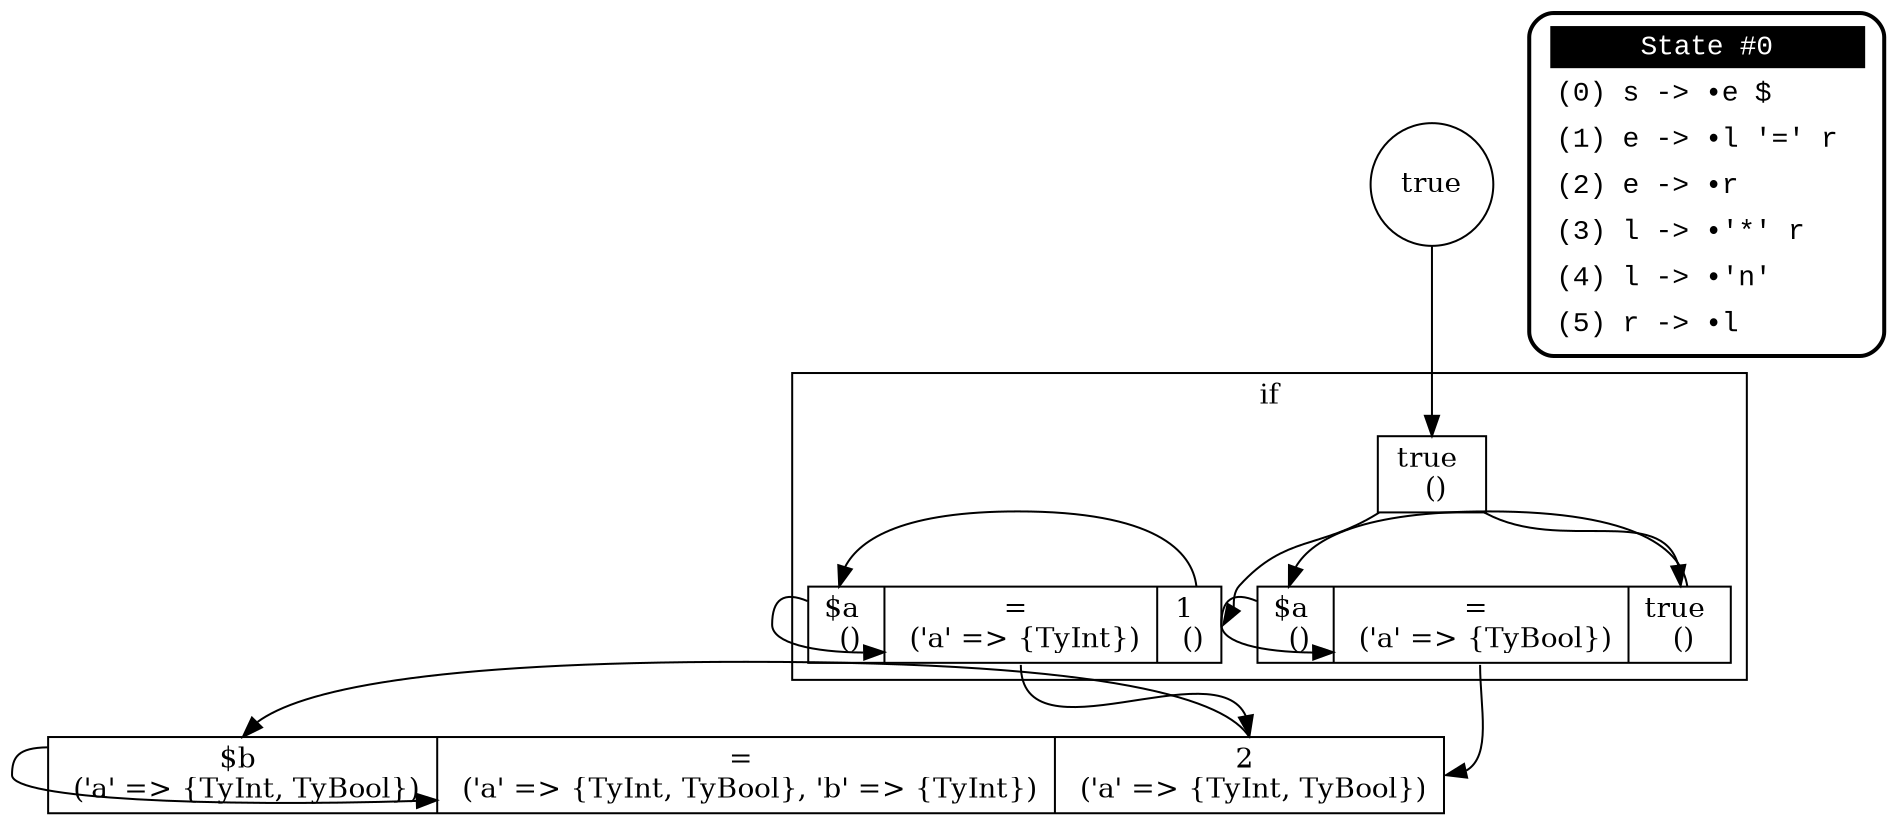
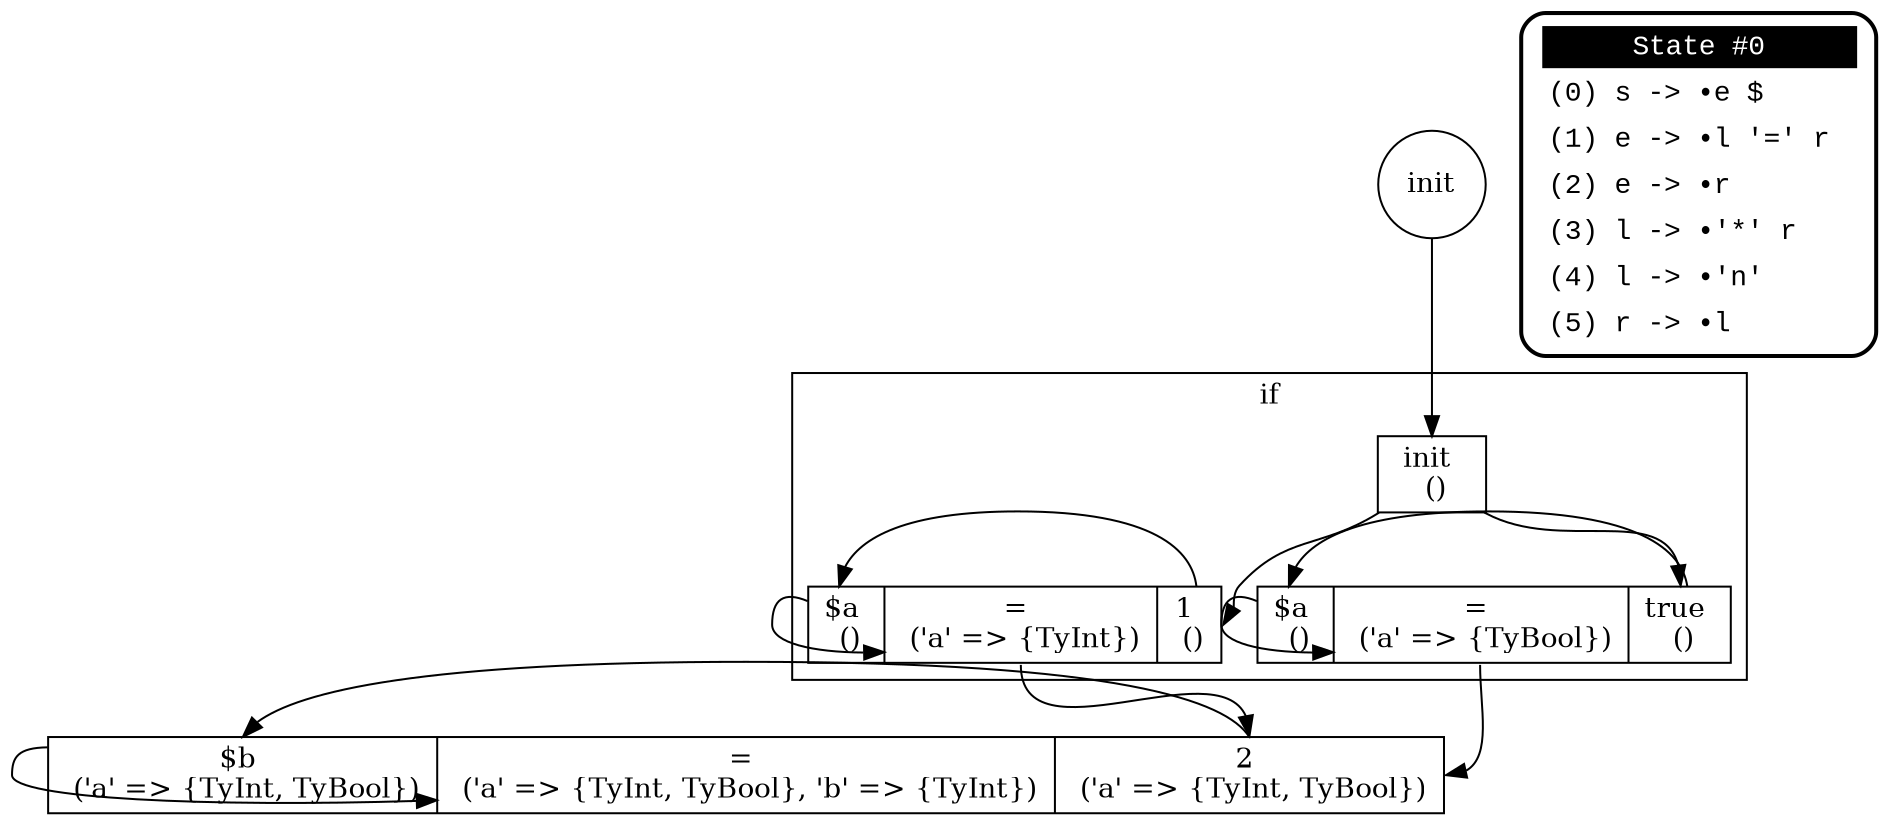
(1432, 185) -> (1432, 185)
(1432, 474) -> (1432, 474)
